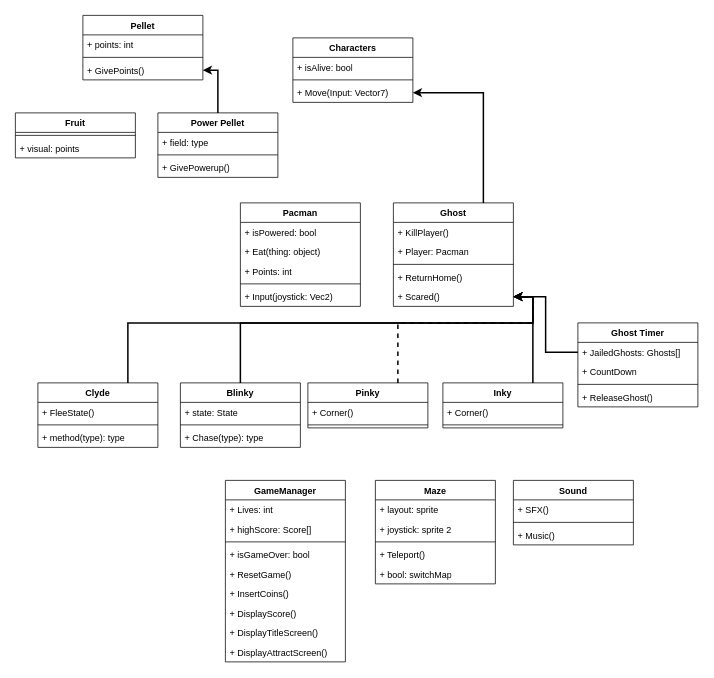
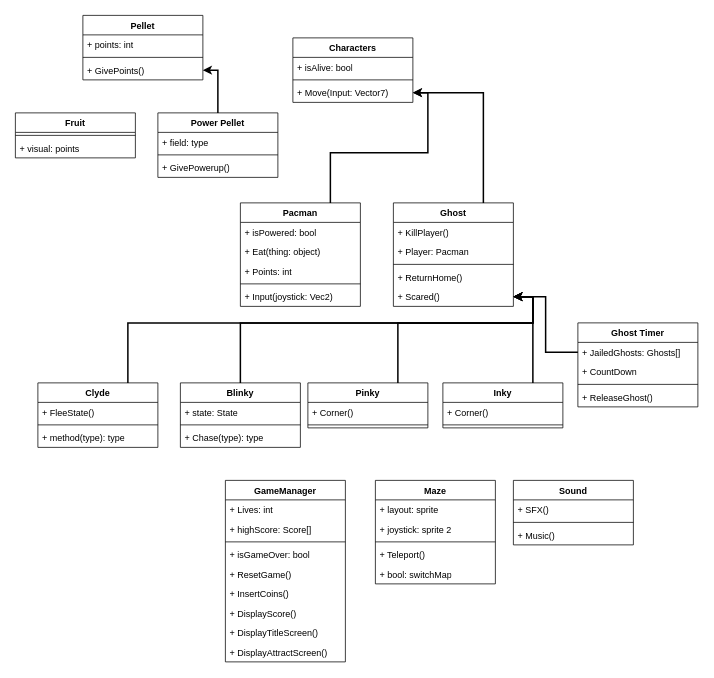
none -> (384, 153)
(398, 354) -> (398, 354)
